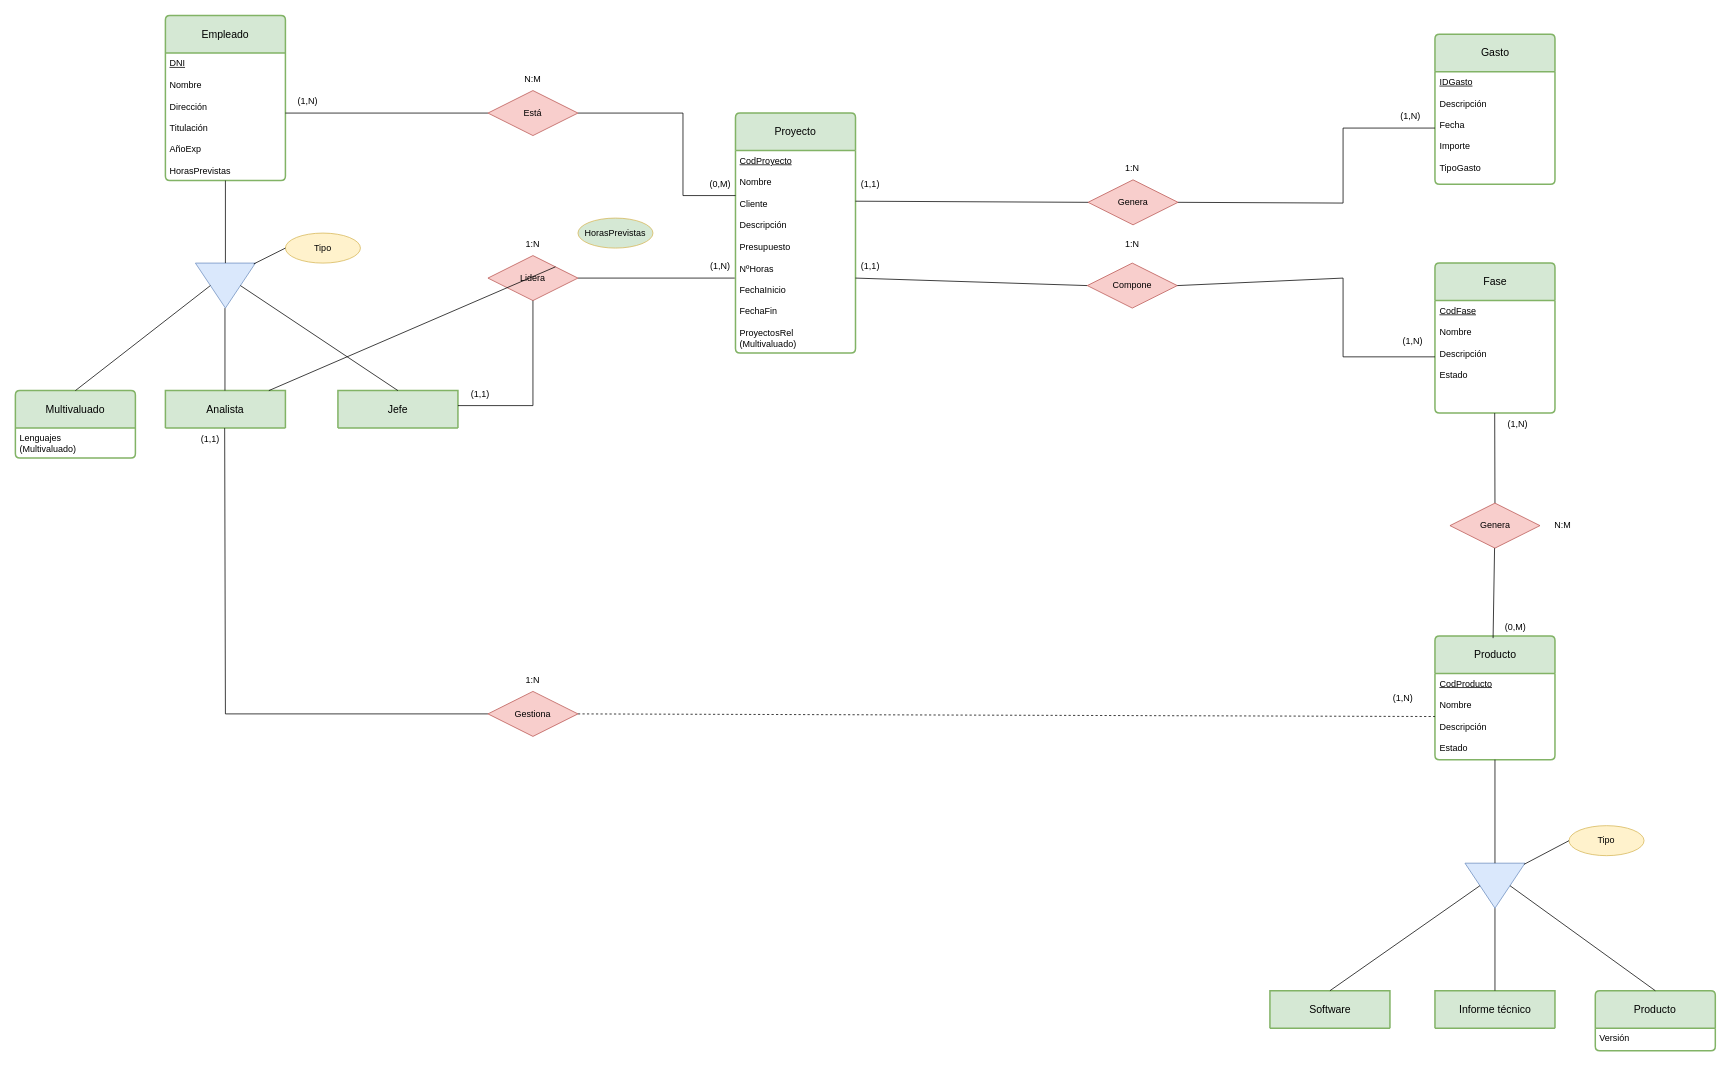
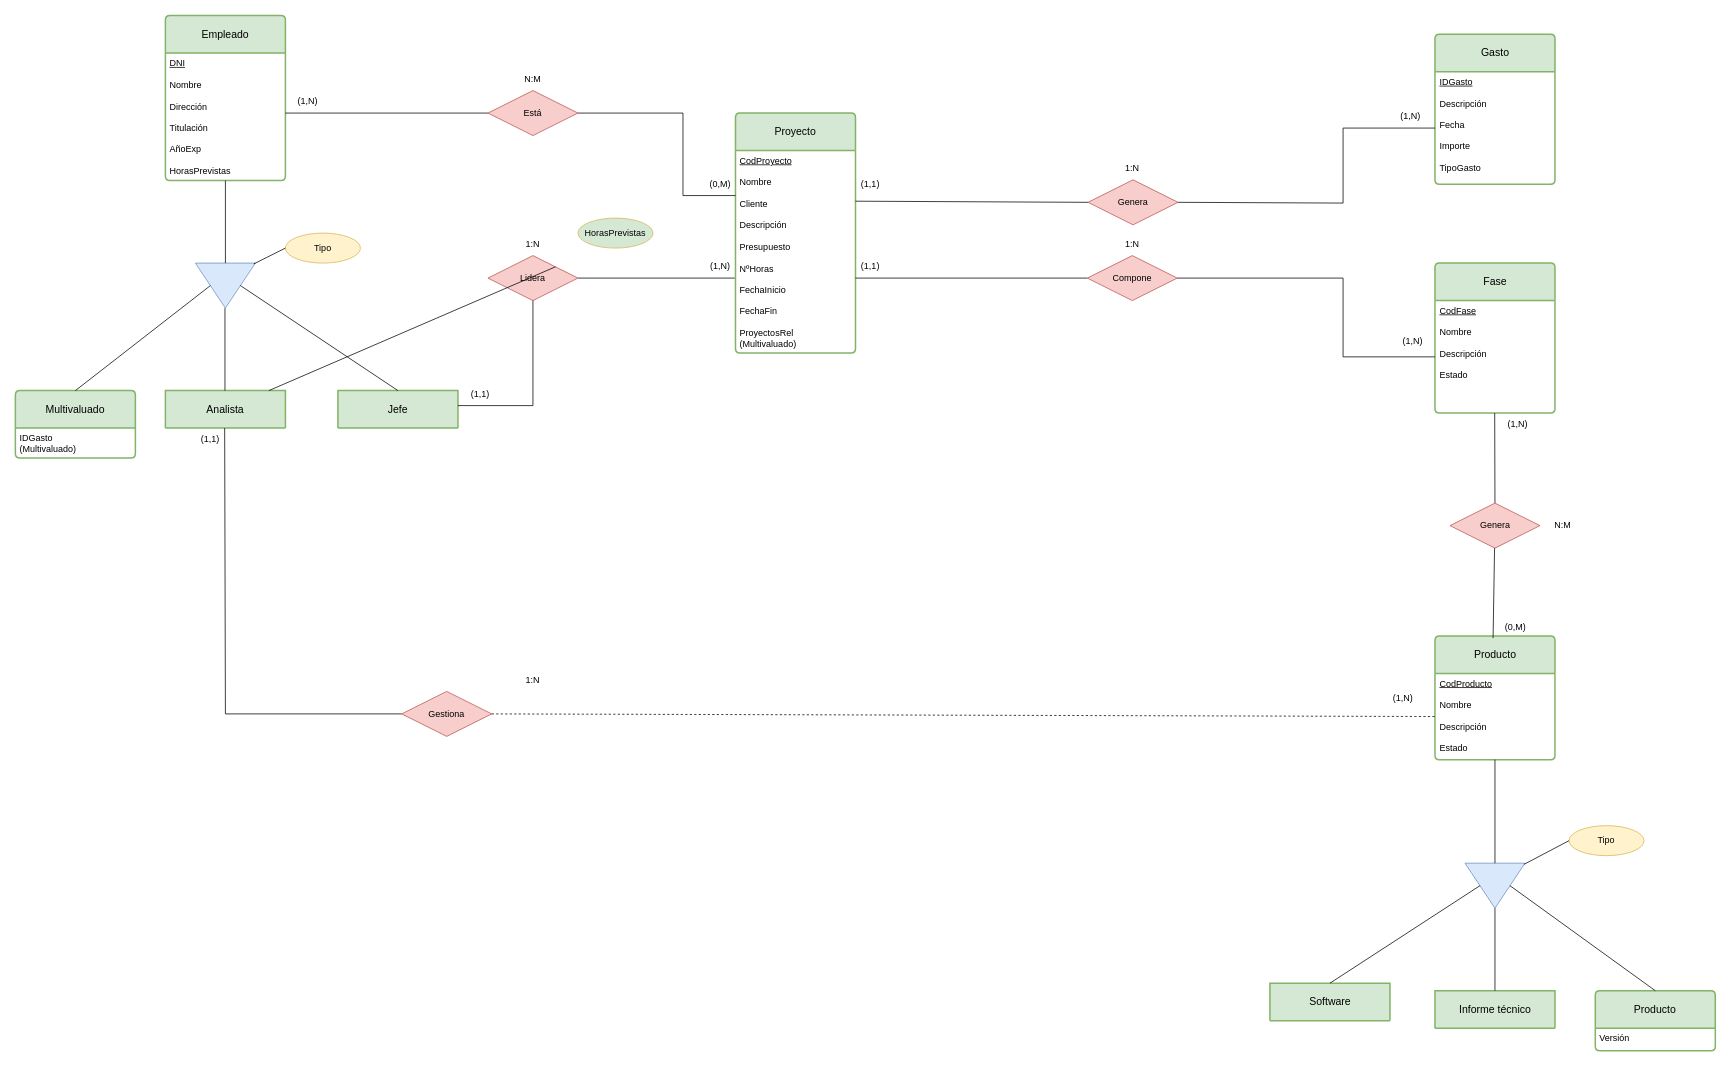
(1132, 285) -> (1132, 278)
(52, 444) -> (52, 444)
(533, 714) -> (447, 714)
(1330, 1009) -> (1330, 1002)
